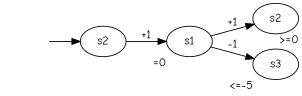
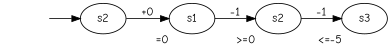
(233, 22) -> (235, 12)
(146, 35) -> (148, 12)
(228, 52) -> (317, 19)
